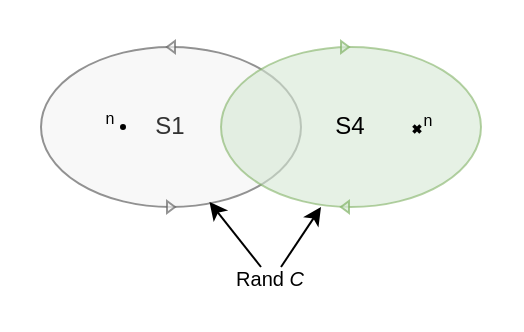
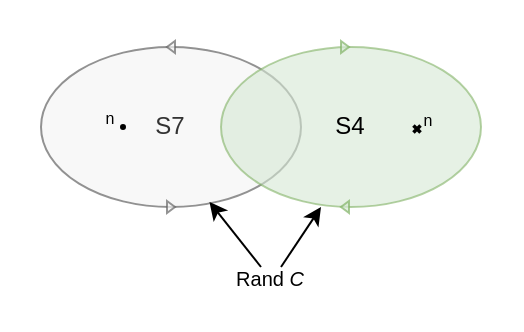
(171, 127) -> (171, 127)
